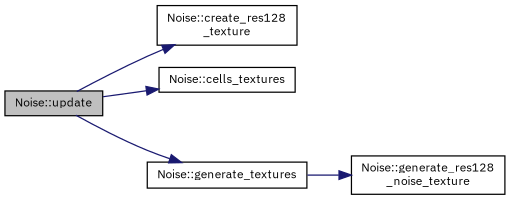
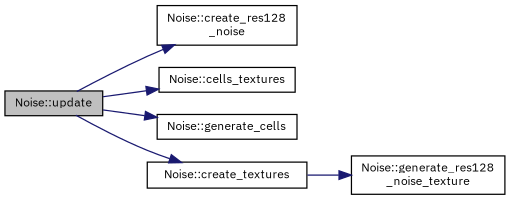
(227, 25) -> (227, 25)
none -> (227, 127)
(227, 175) -> (227, 175)
